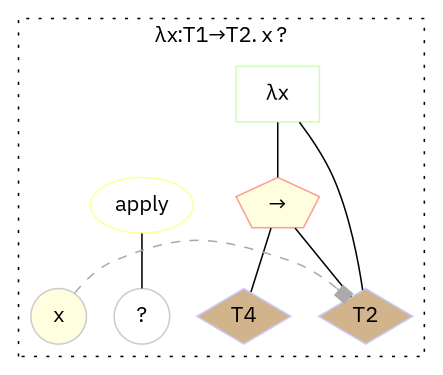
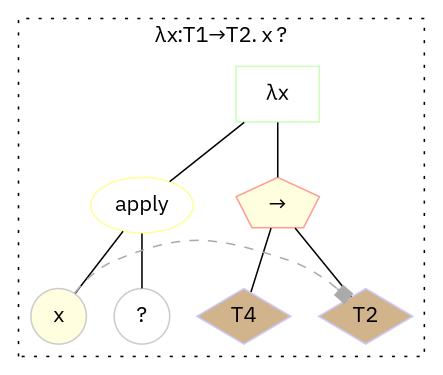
(342, 202) -> (207, 152)
none -> (105, 255)
